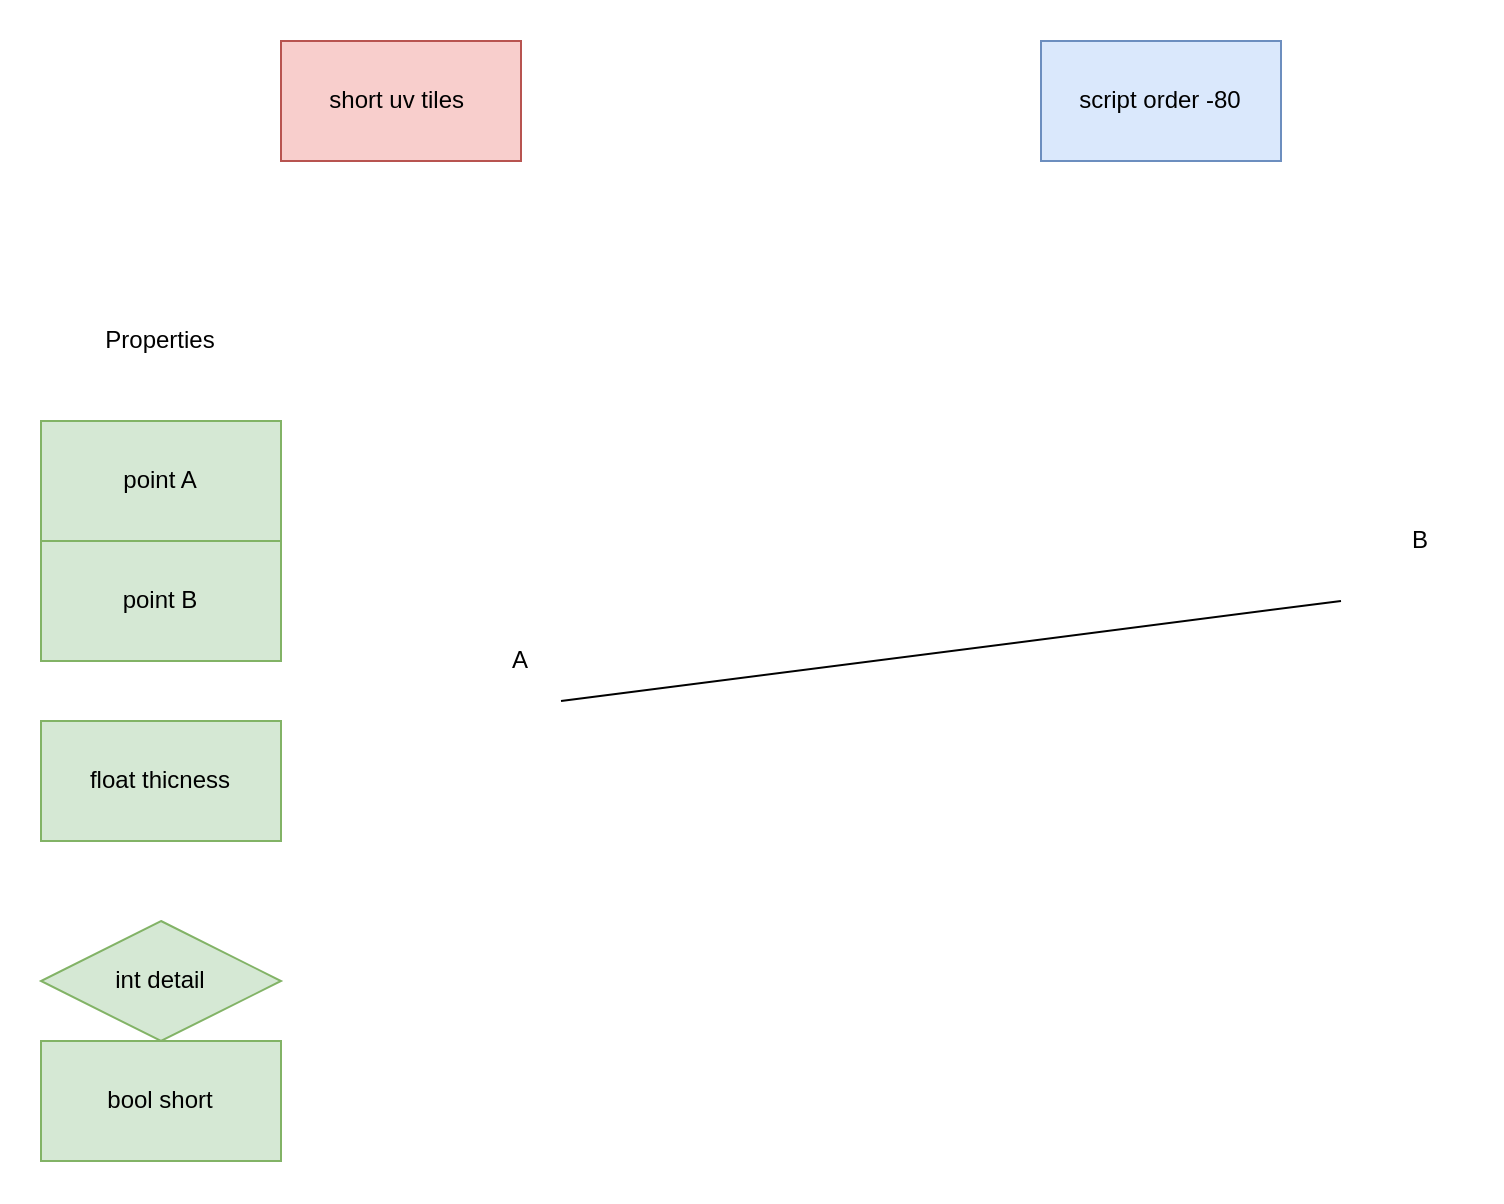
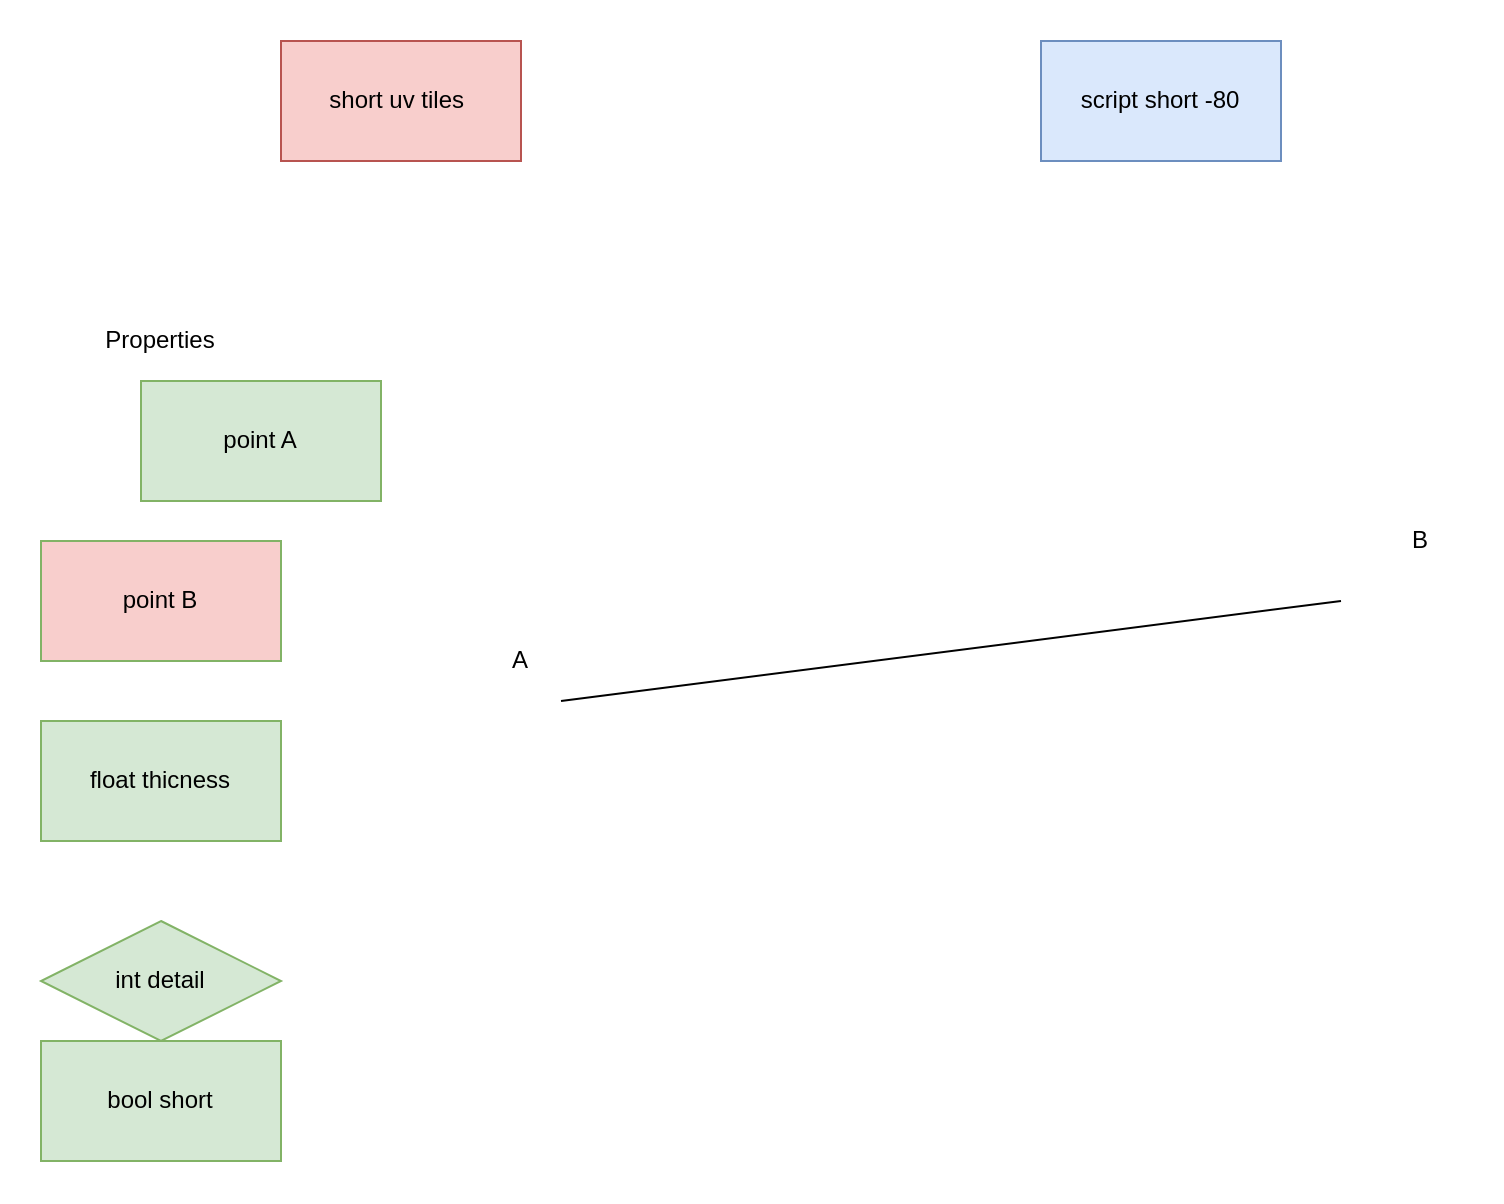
(1161, 101) -> (1161, 101)
(161, 481) -> (261, 441)
(161, 601) -> (161, 601)
